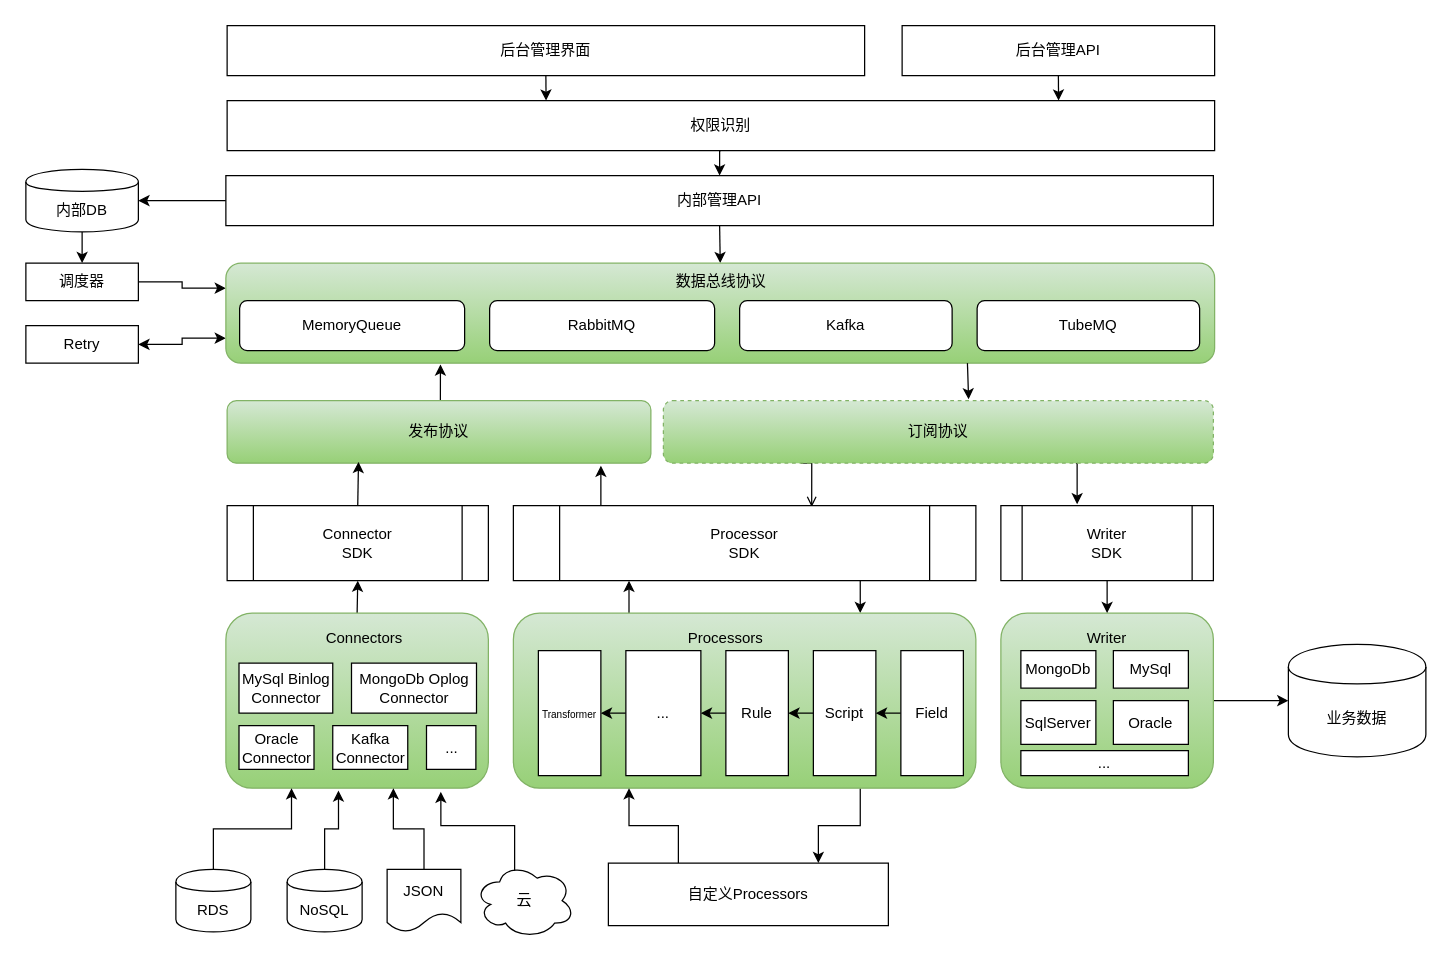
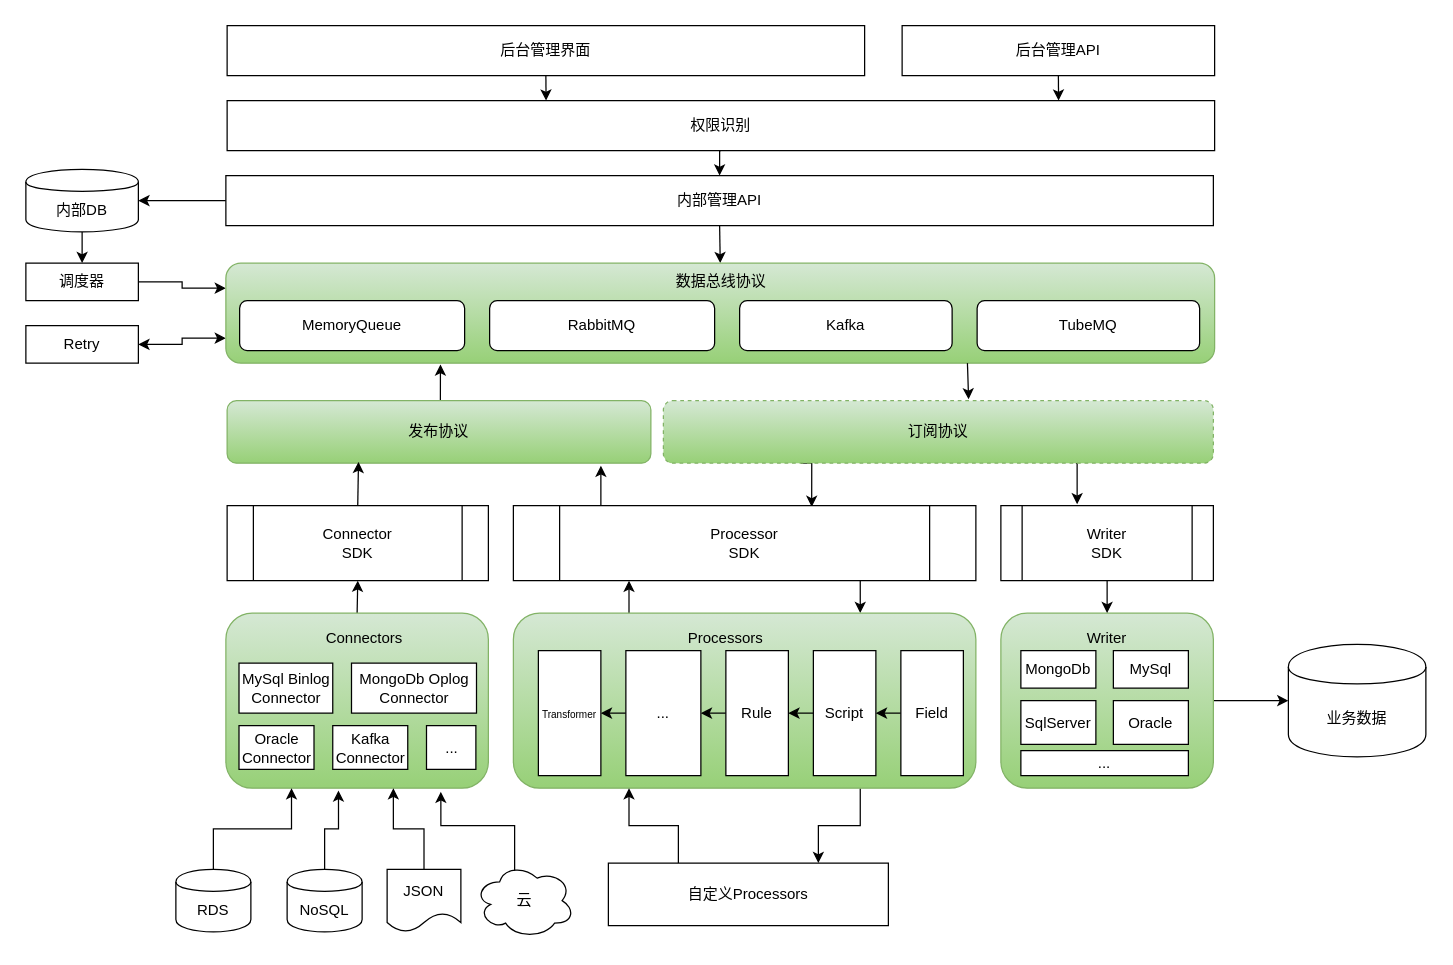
(811, 499) -> (811, 497)
